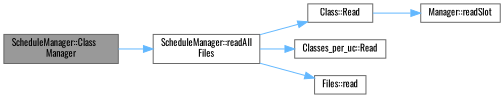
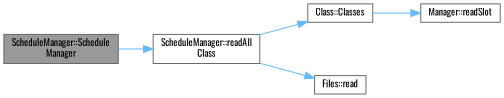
(340, 13) -> (340, 13)
(61, 49) -> (61, 49)
(206, 49) -> (206, 49)
(340, 49) -> none
